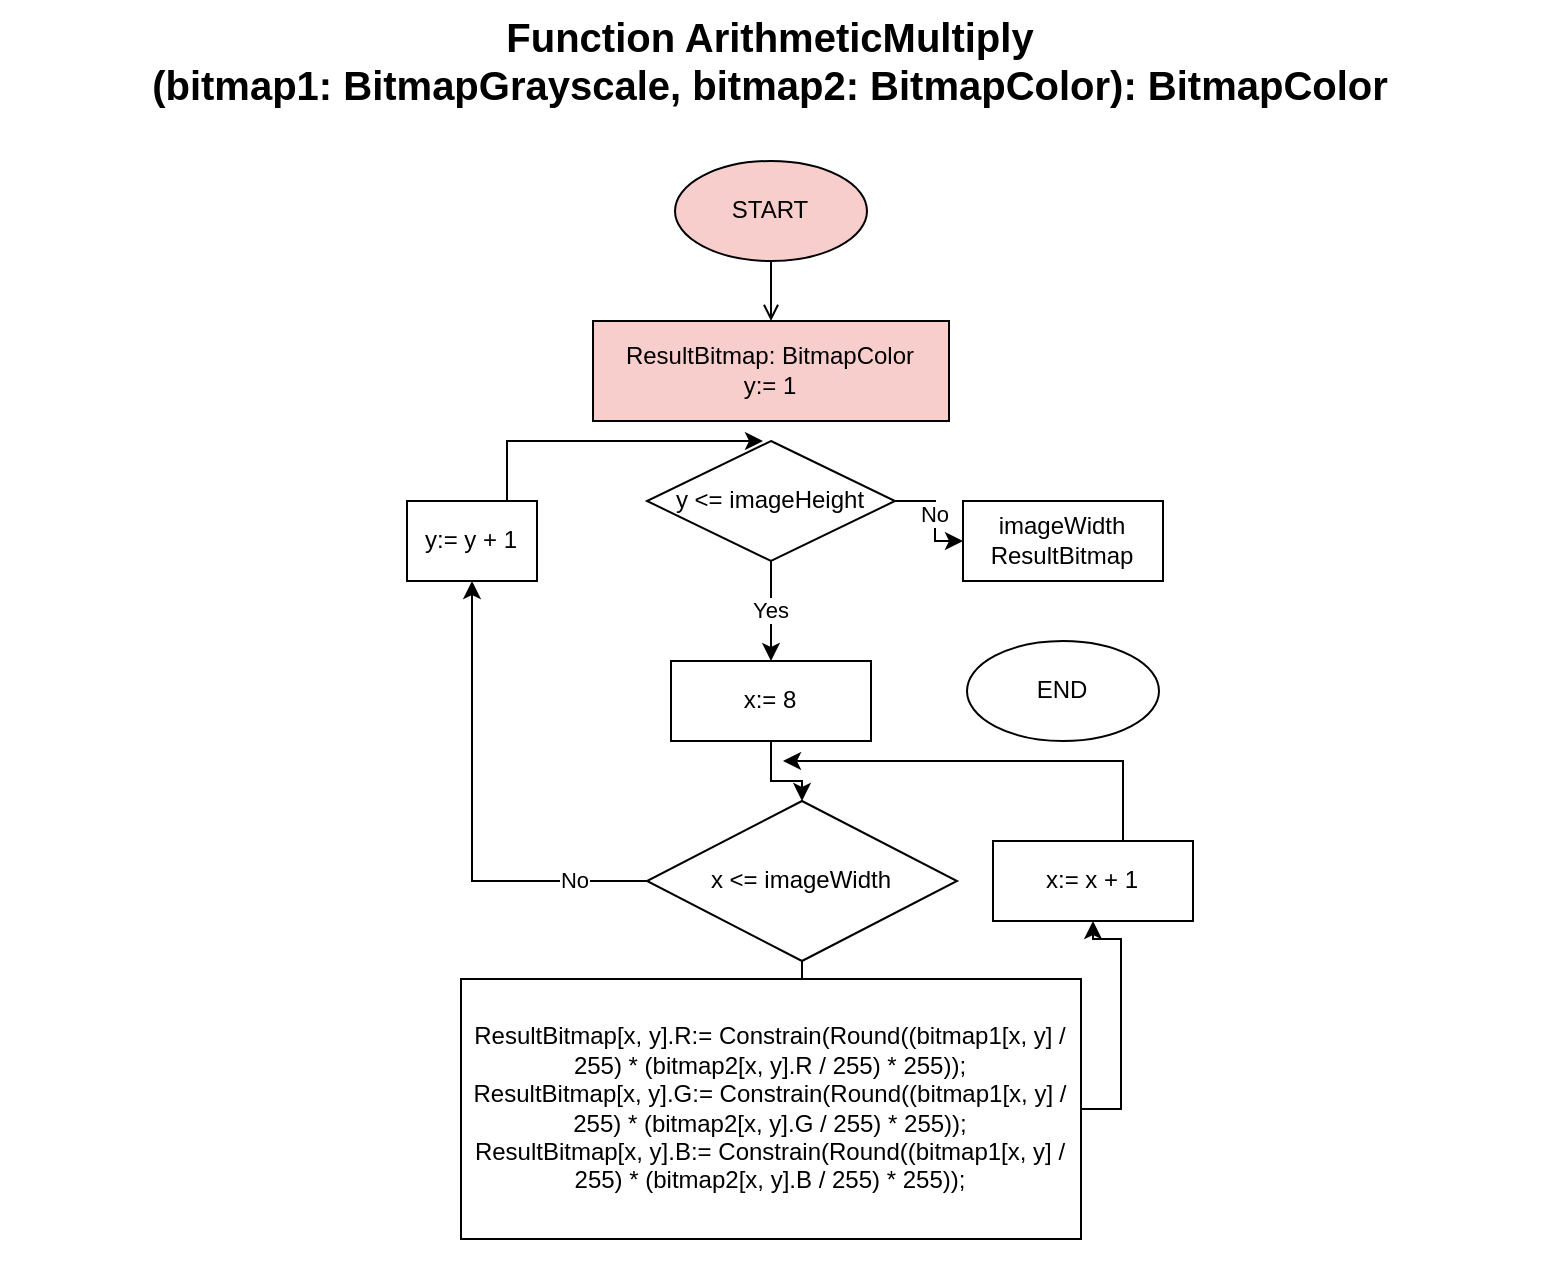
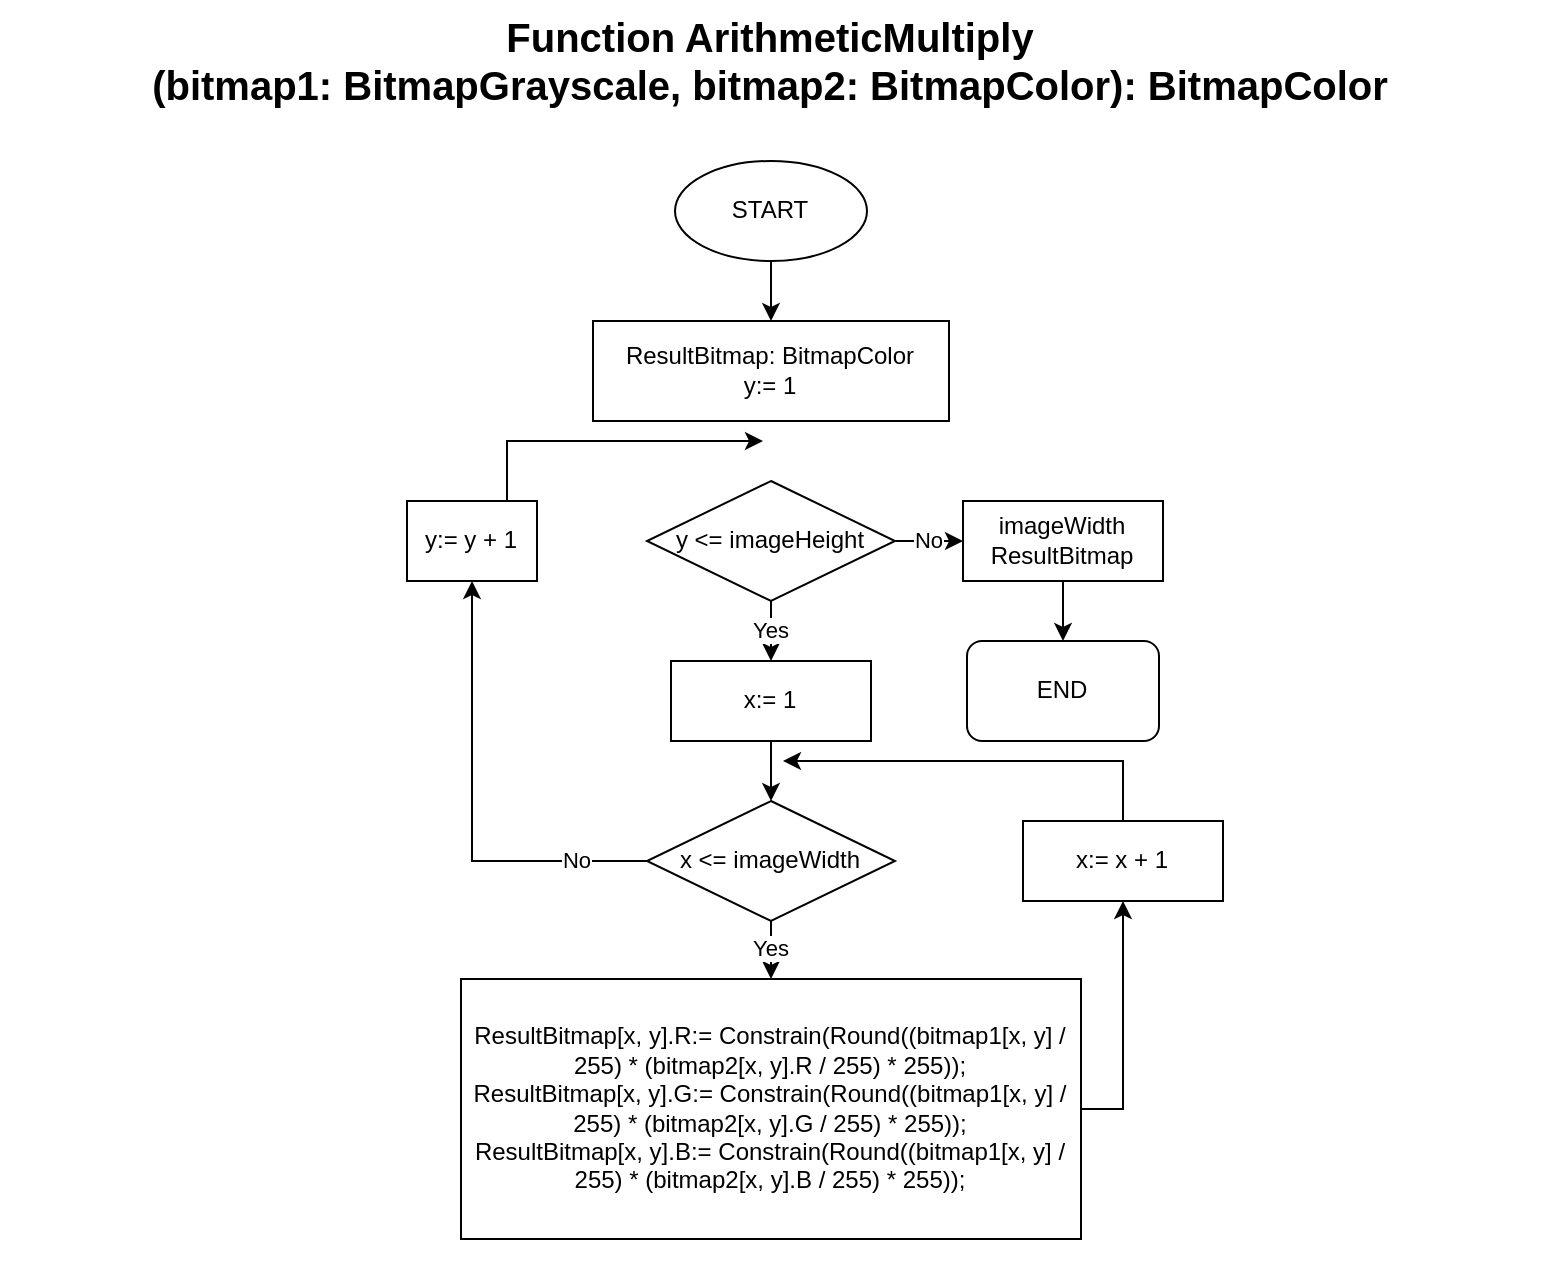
(771, 211) -> (771, 211)
(771, 309) -> (771, 306)
(771, 371) -> (771, 371)
(771, 501) -> (771, 541)
none -> (1063, 618)
(1063, 691) -> (1063, 691)
(771, 701) -> (771, 701)
(802, 881) -> (771, 861)
(1093, 881) -> (1123, 861)
